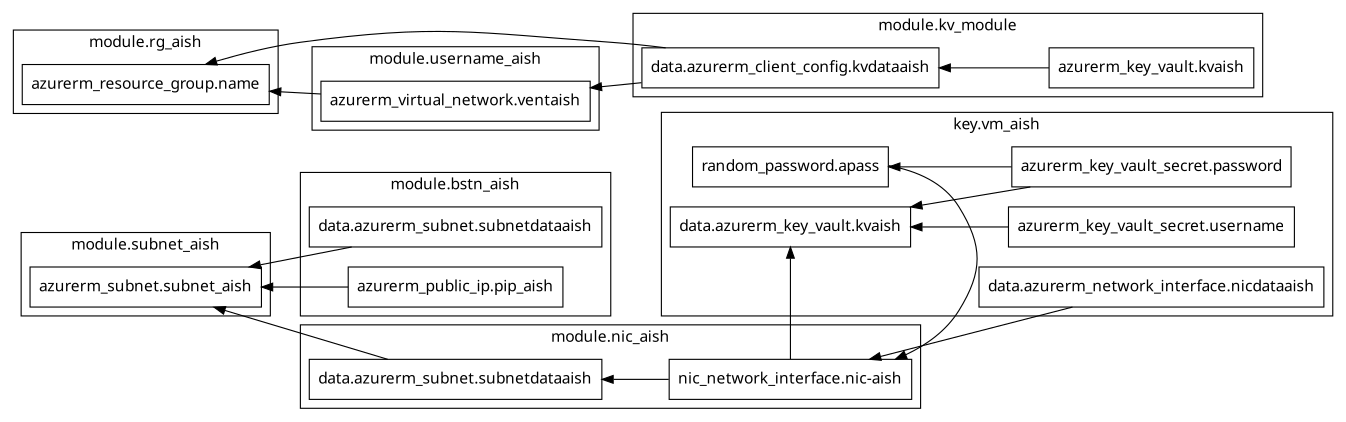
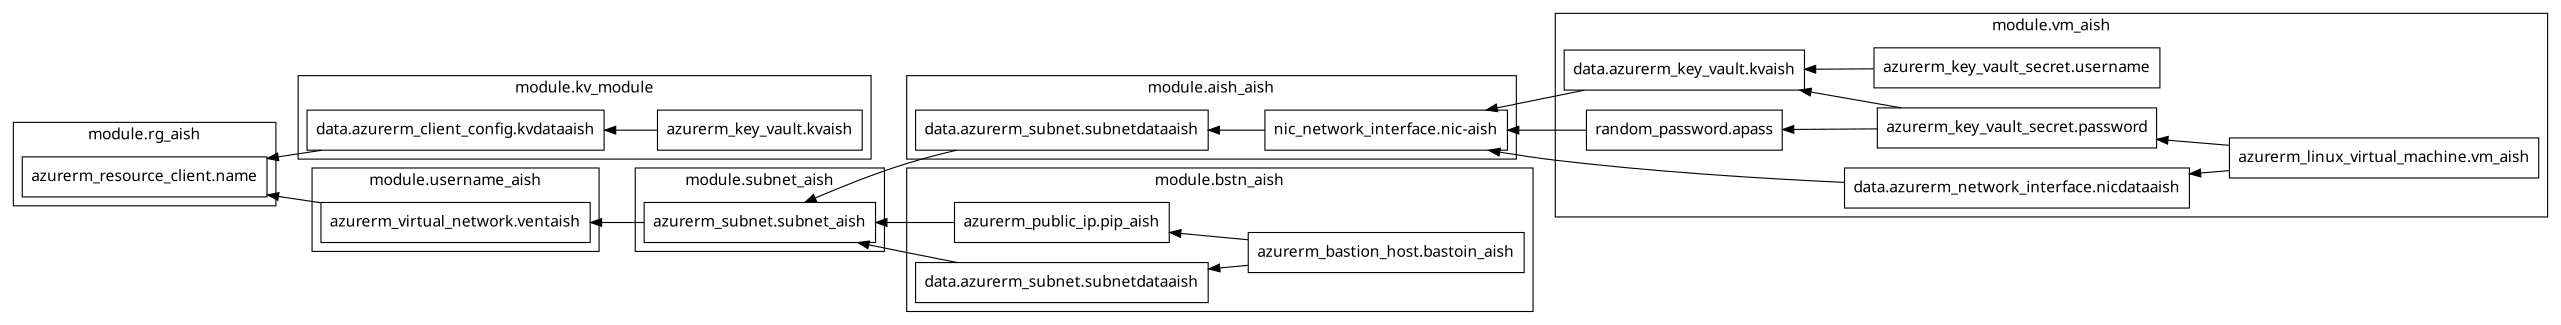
(146, 85) -> (145, 177)
(621, 85) -> (623, 222)
(997, 125) -> (2051, 26)
none -> (2384, 158)
none -> (1386, 253)
(790, 309) -> (1541, 99)
(610, 338) -> (1212, 88)
